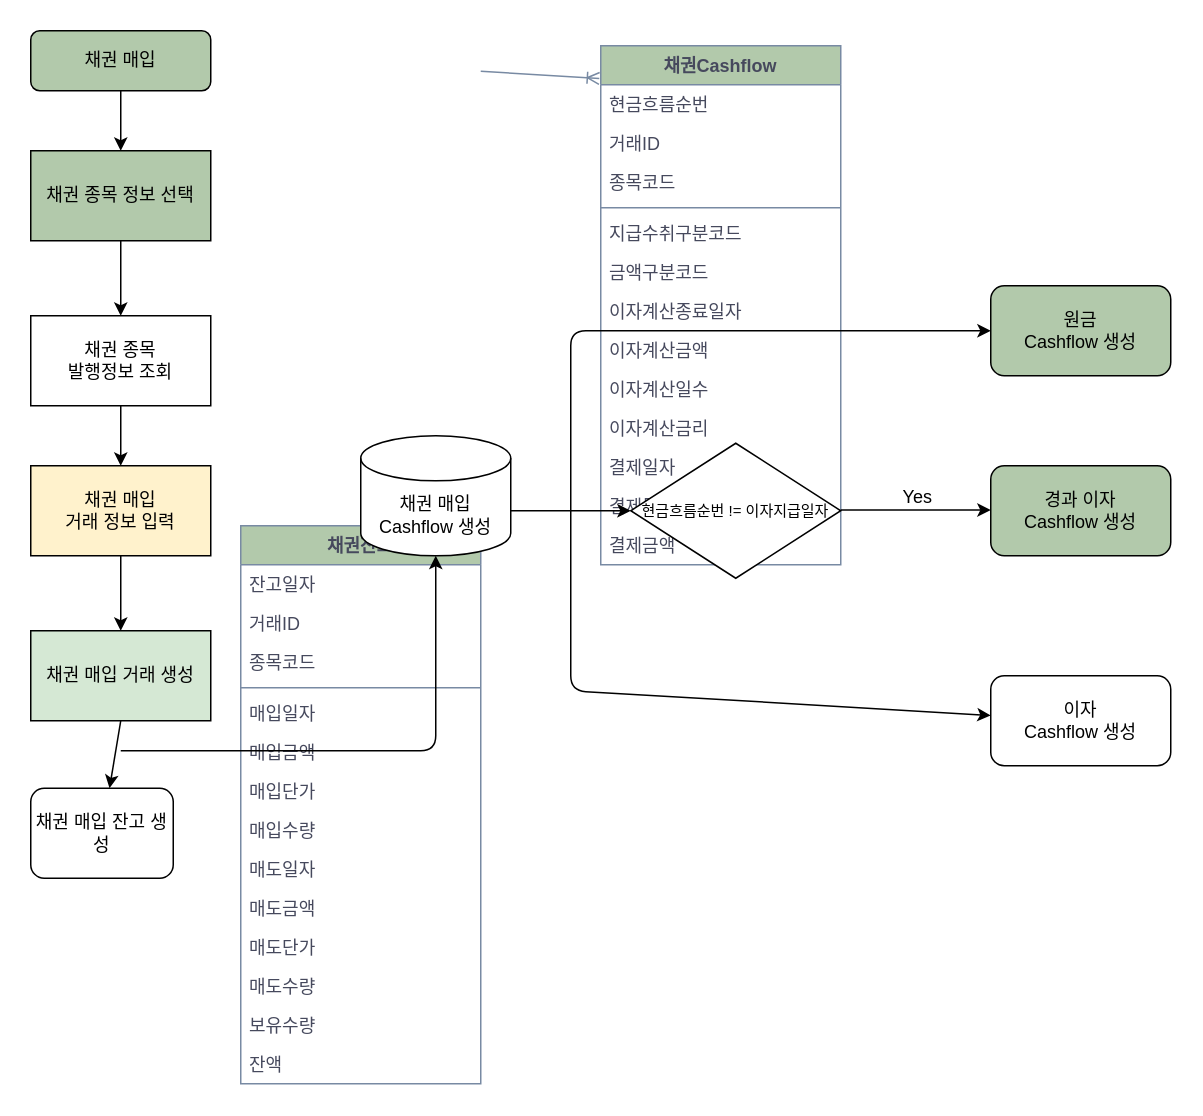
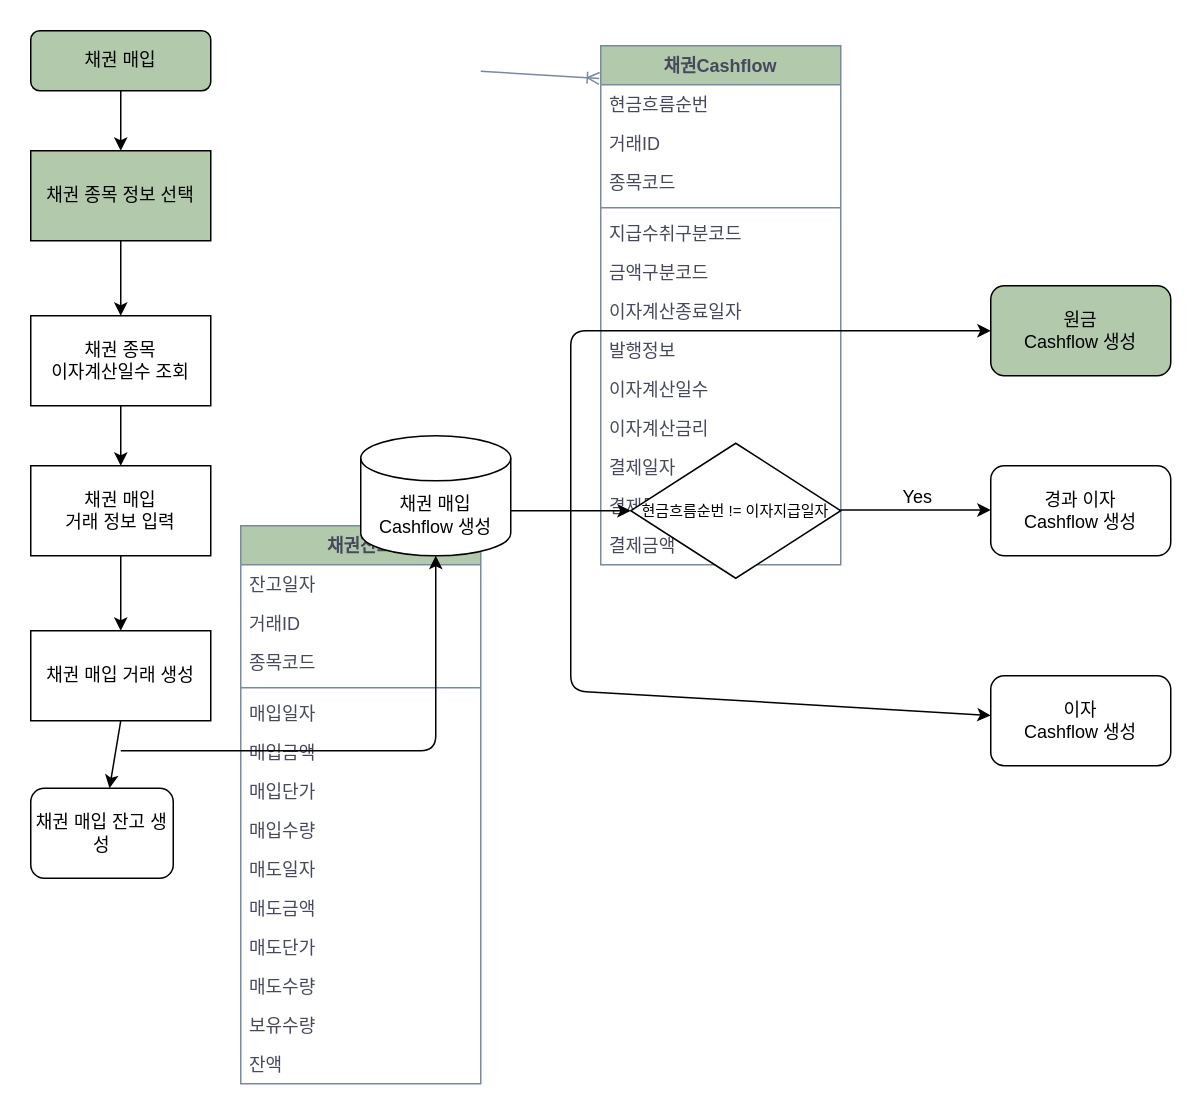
(663, 351) -> (645, 351)
(121, 361) -> (121, 361)
(121, 511) -> (121, 511)
(1081, 511) -> (1081, 511)
(121, 676) -> (121, 676)
